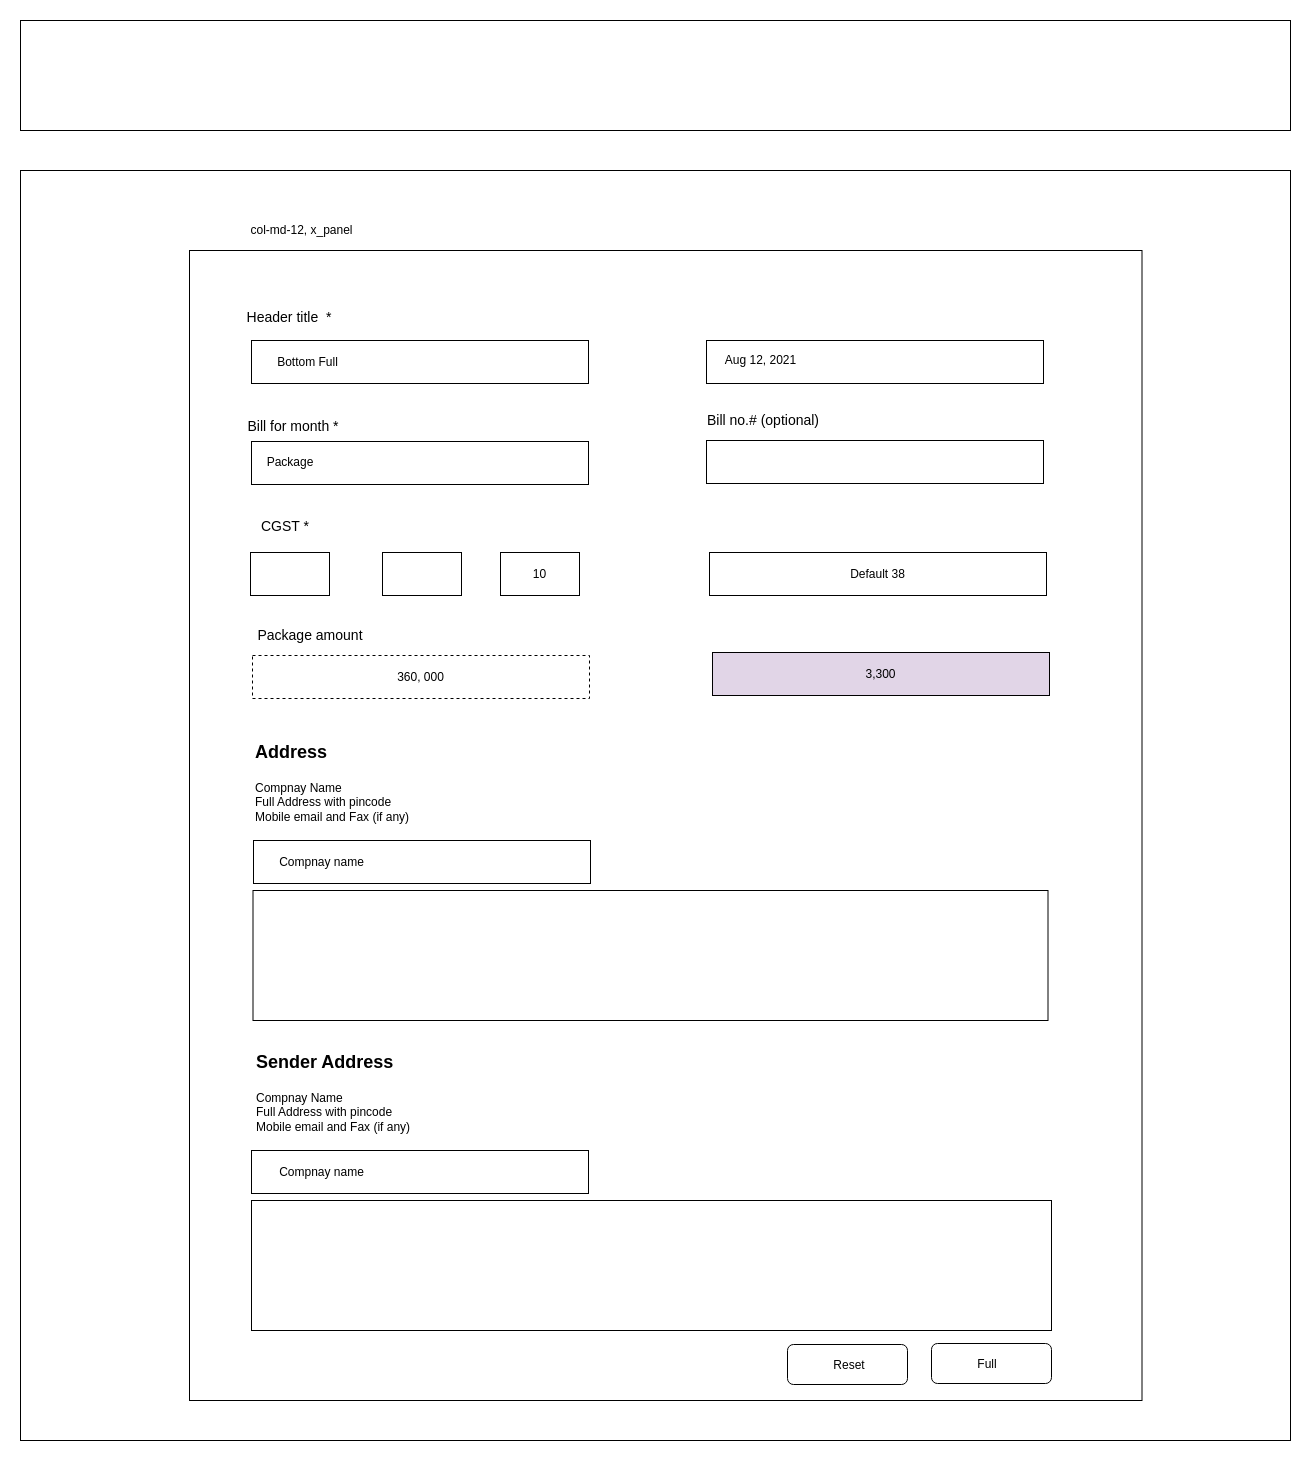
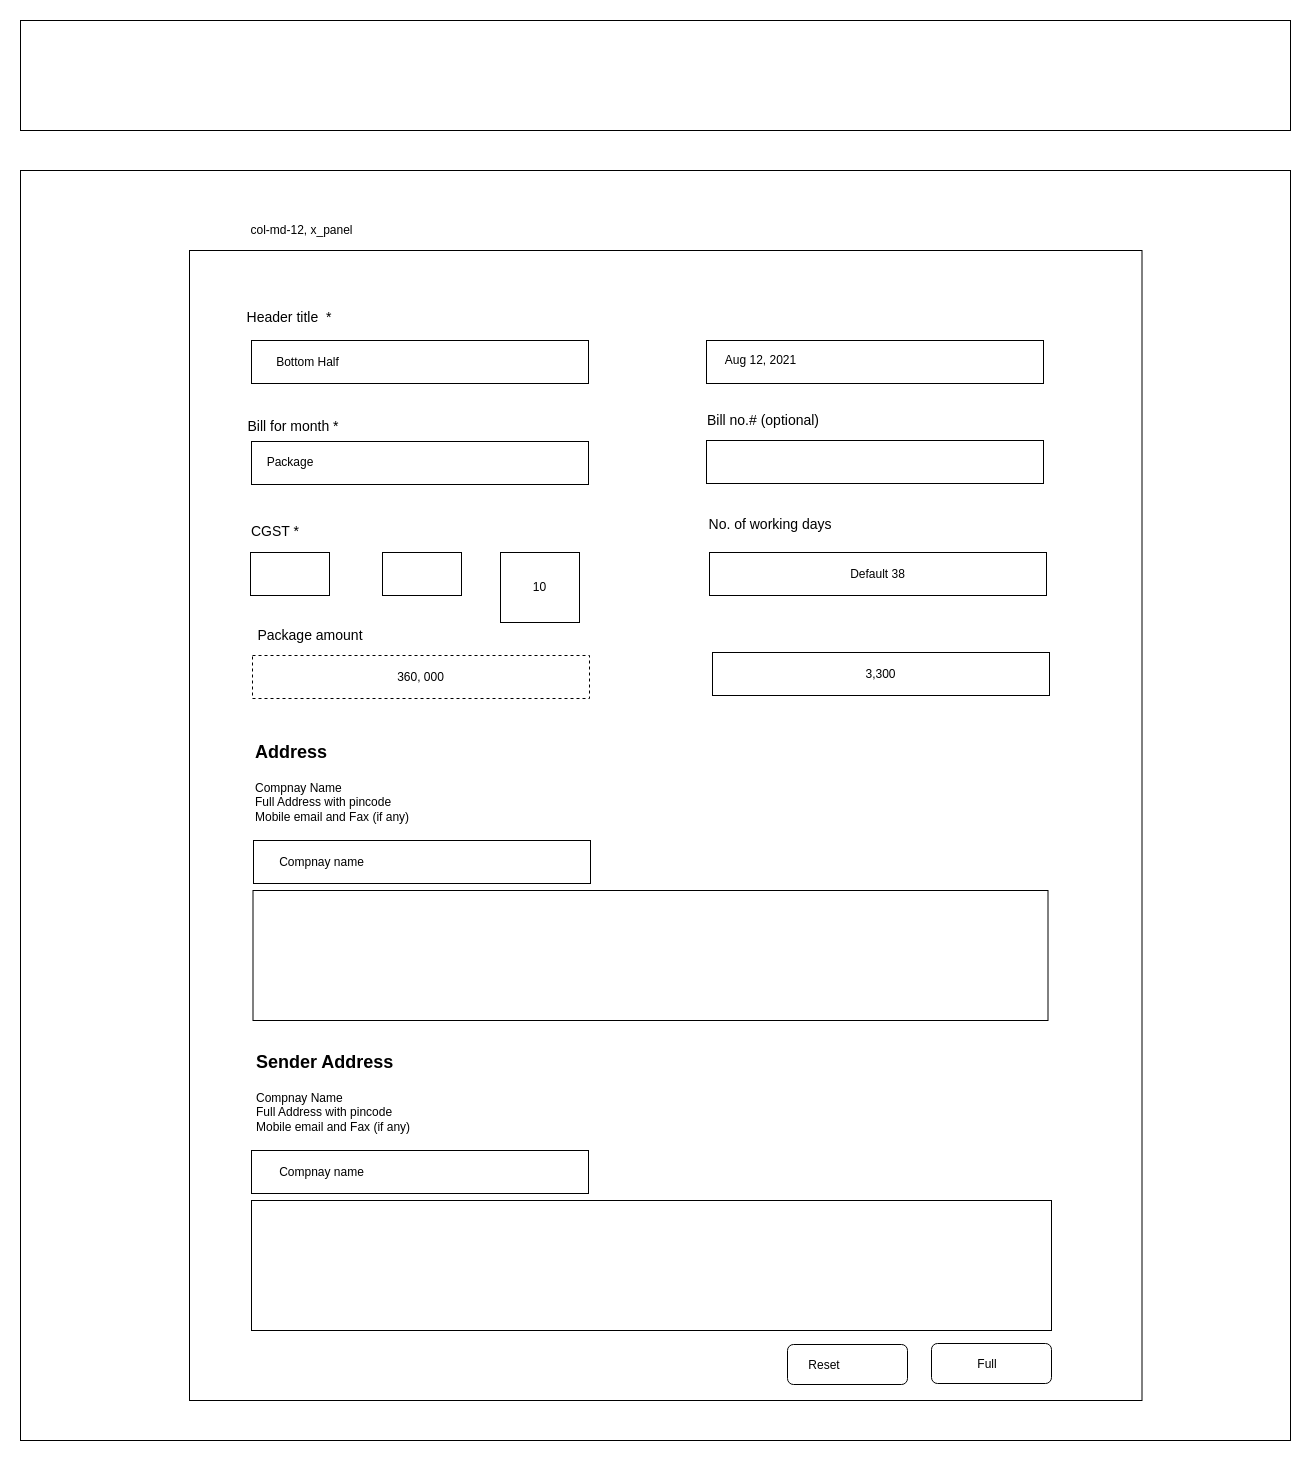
(308, 363) -> (308, 363)
none -> (771, 525)
(285, 527) -> (275, 532)
(540, 574) -> (540, 588)
(881, 674) -> (881, 674)
(850, 1366) -> (825, 1366)
